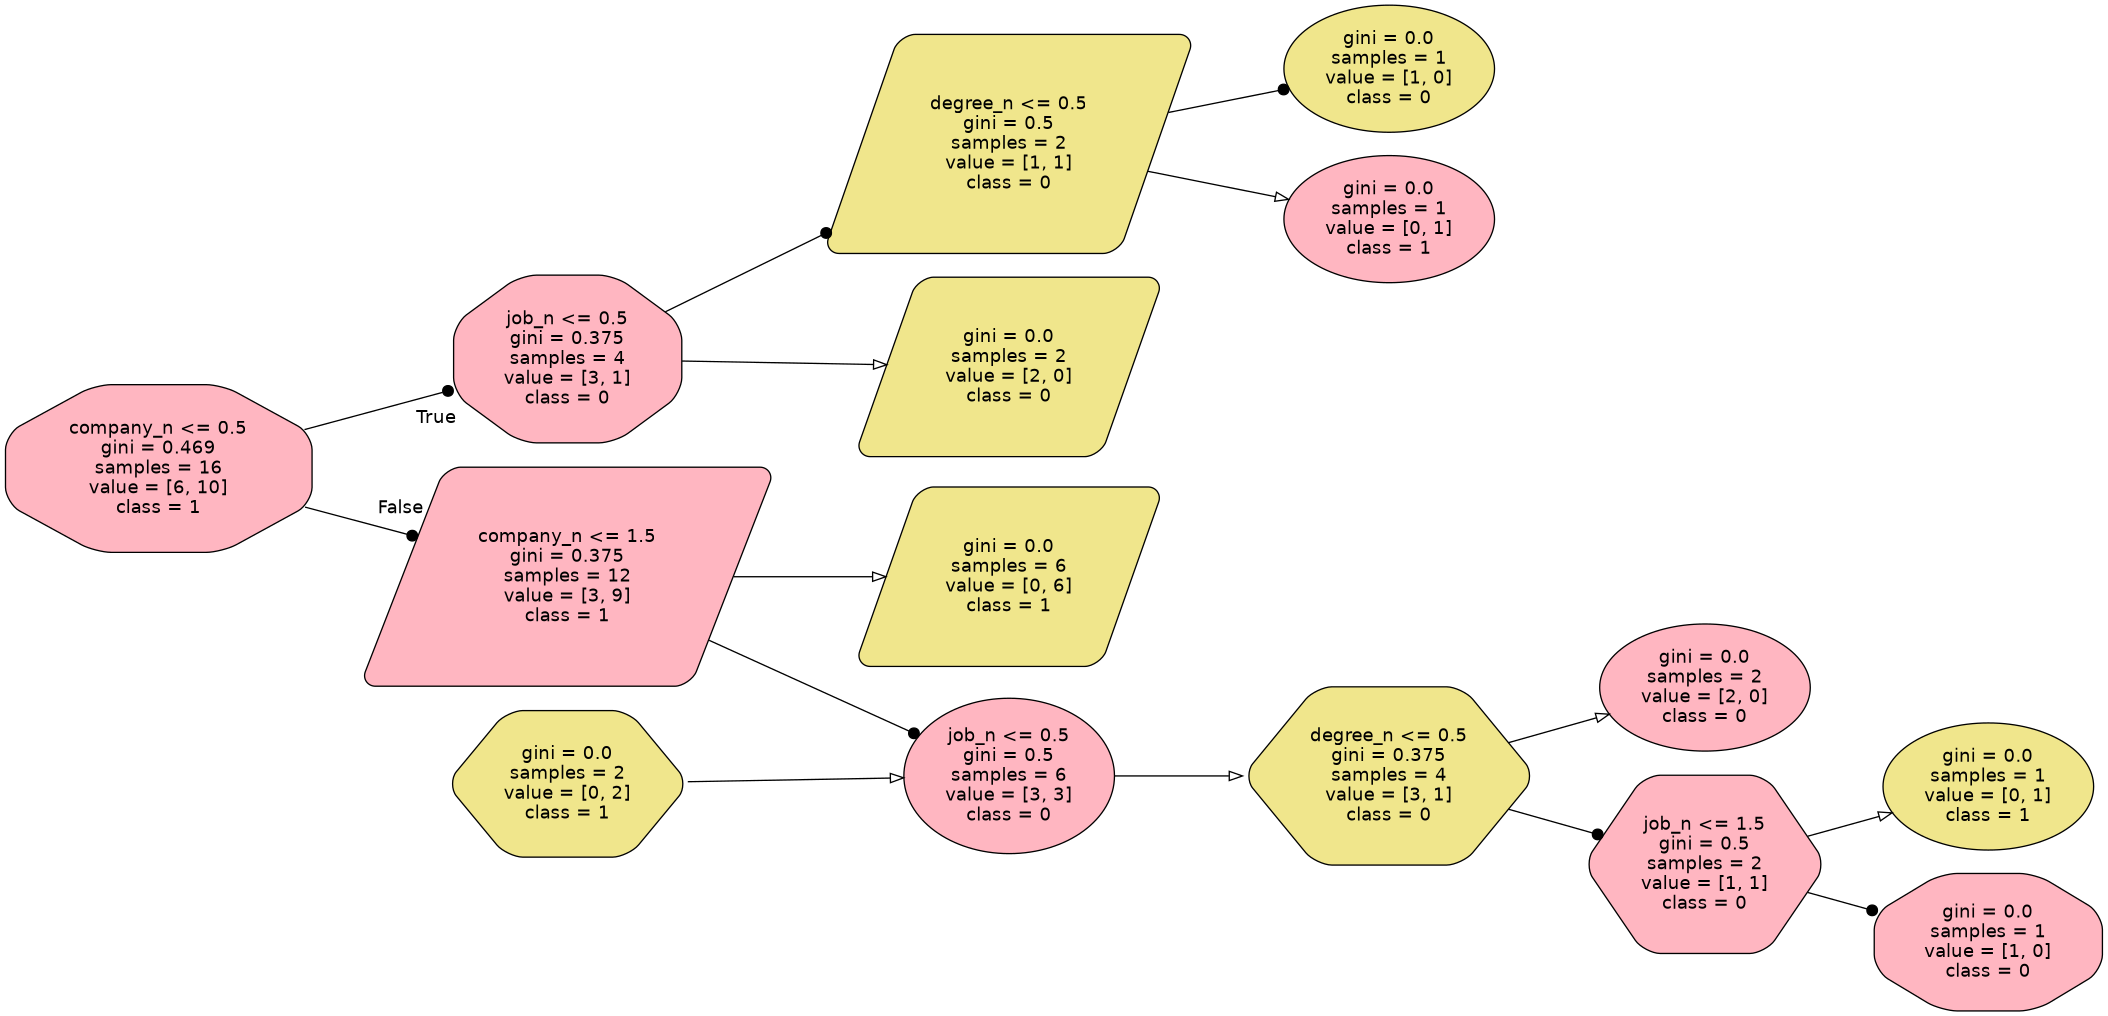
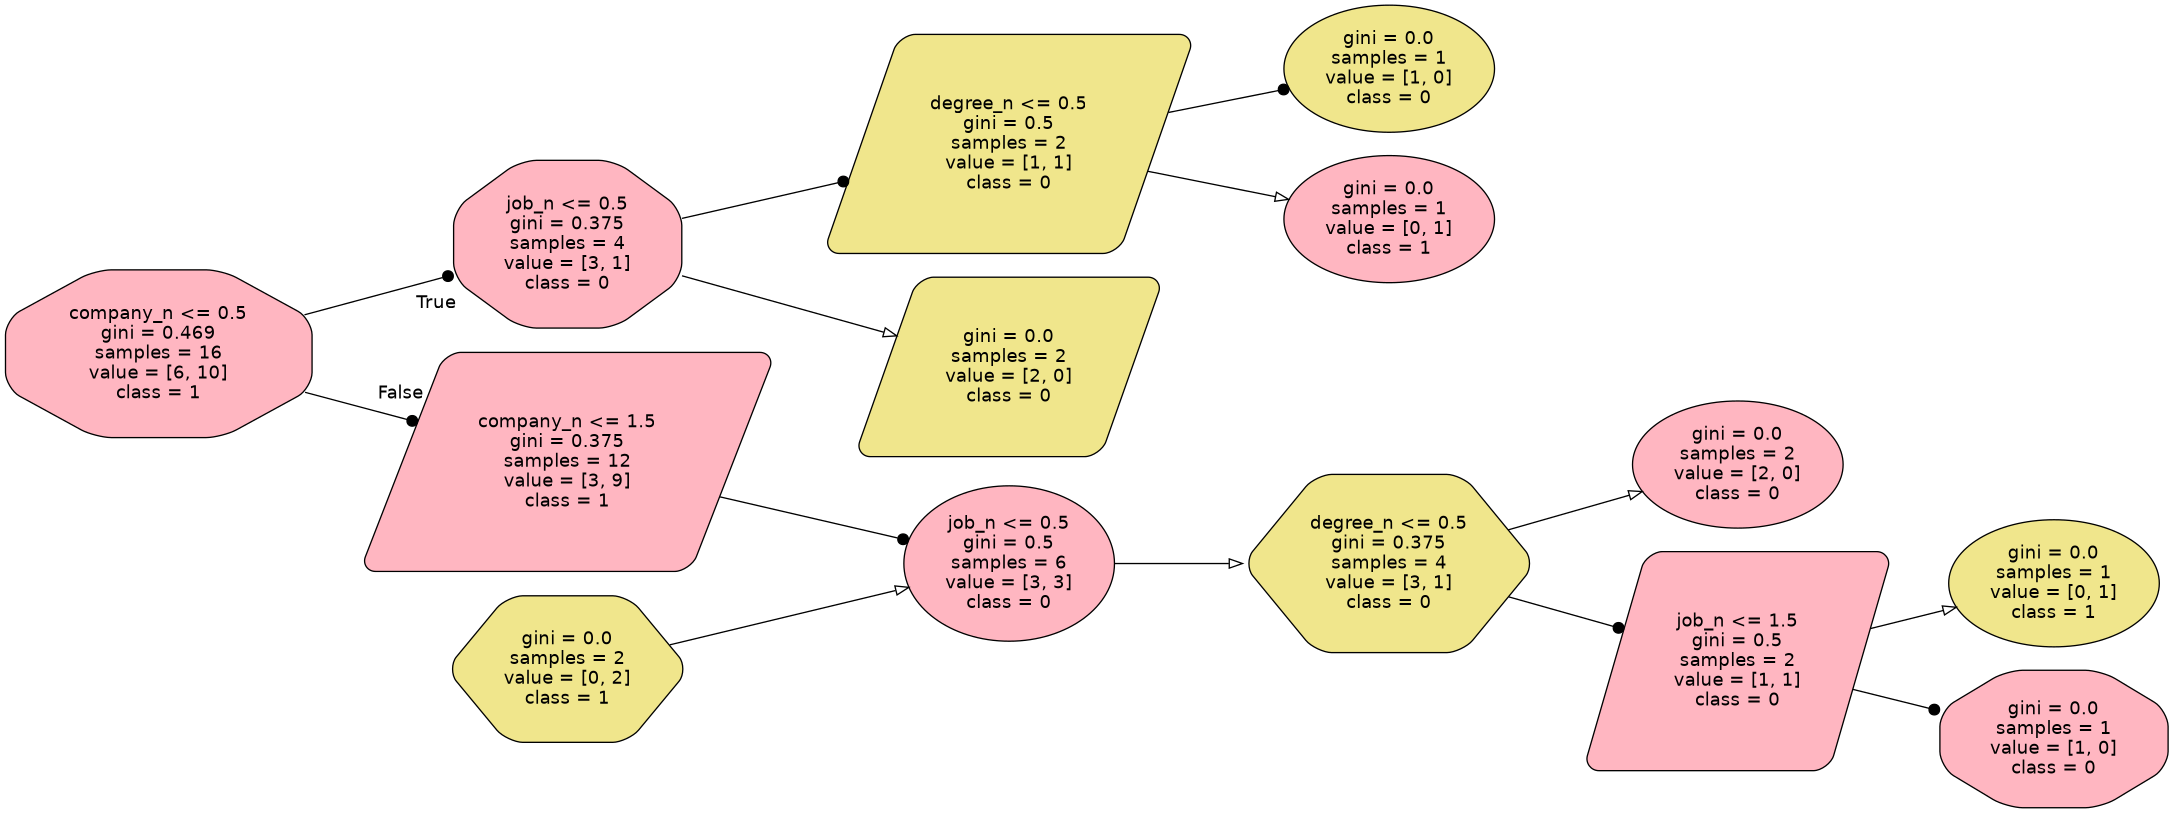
(1009, 577) -> none
(1705, 864) -> (1738, 661)
